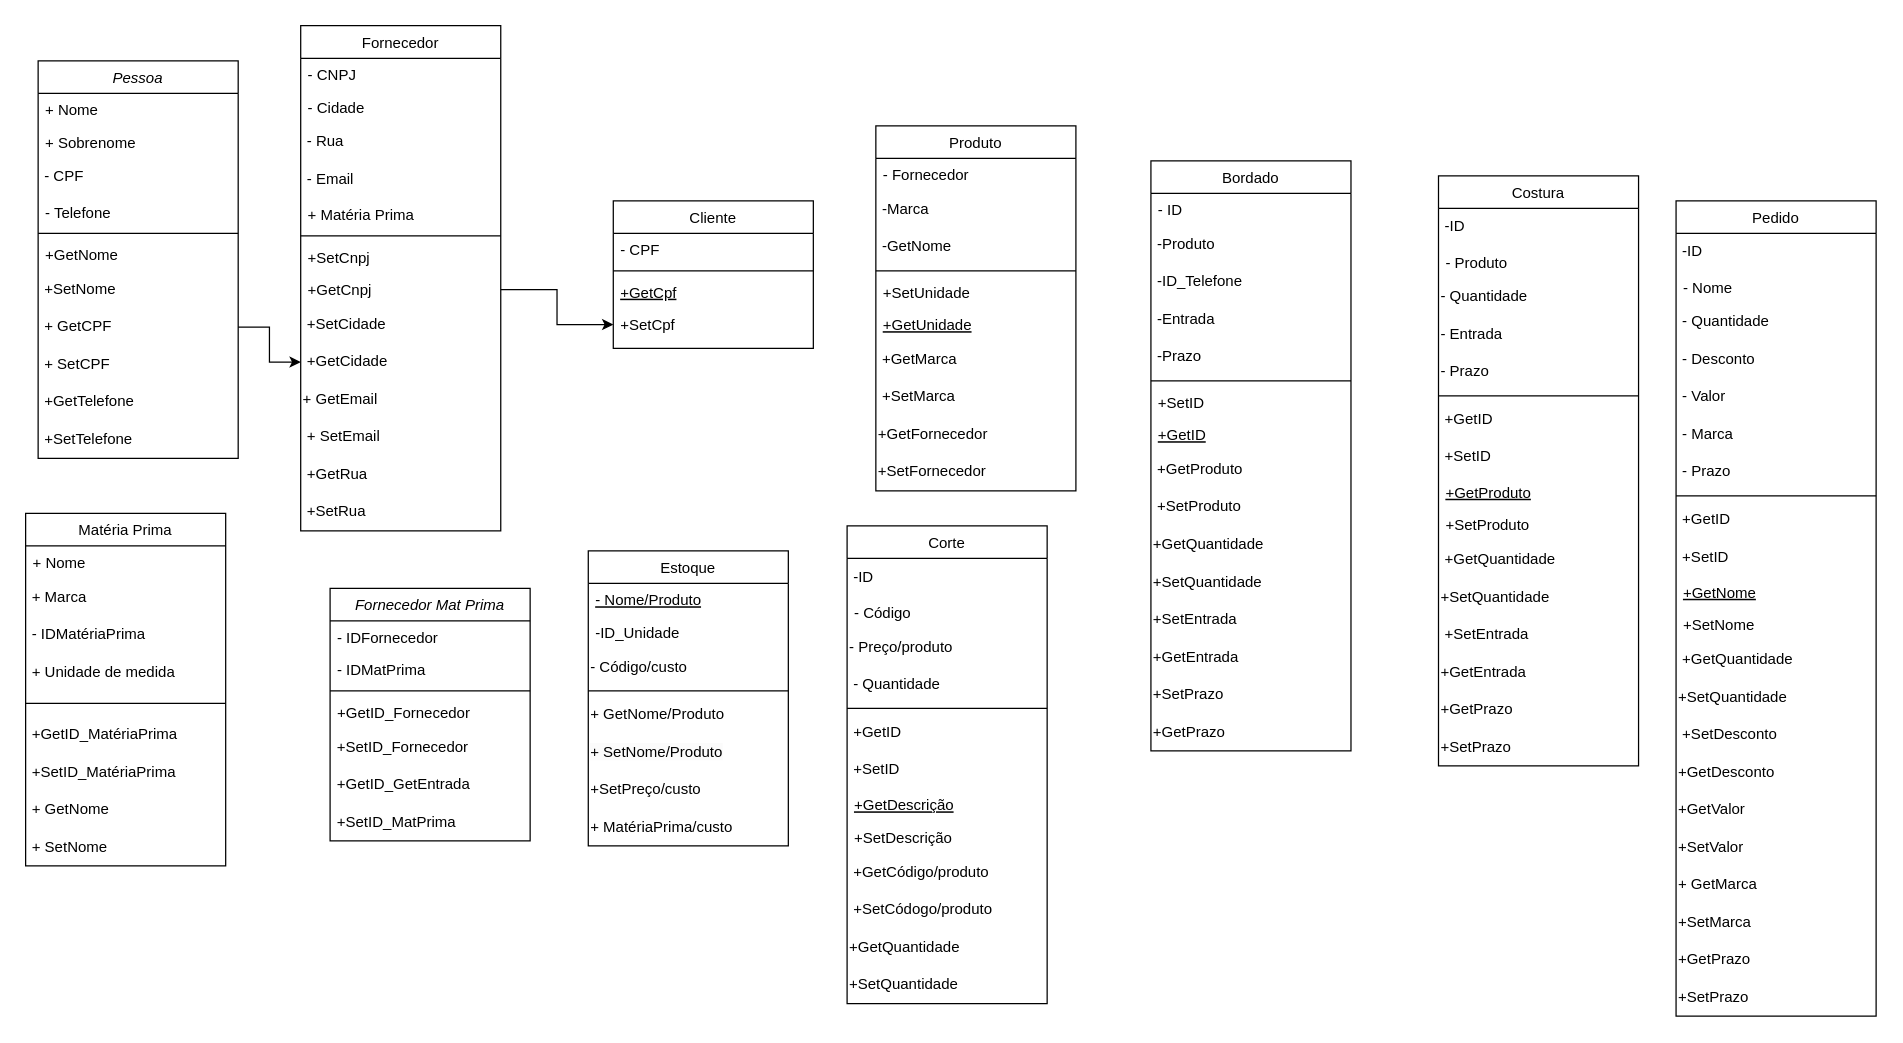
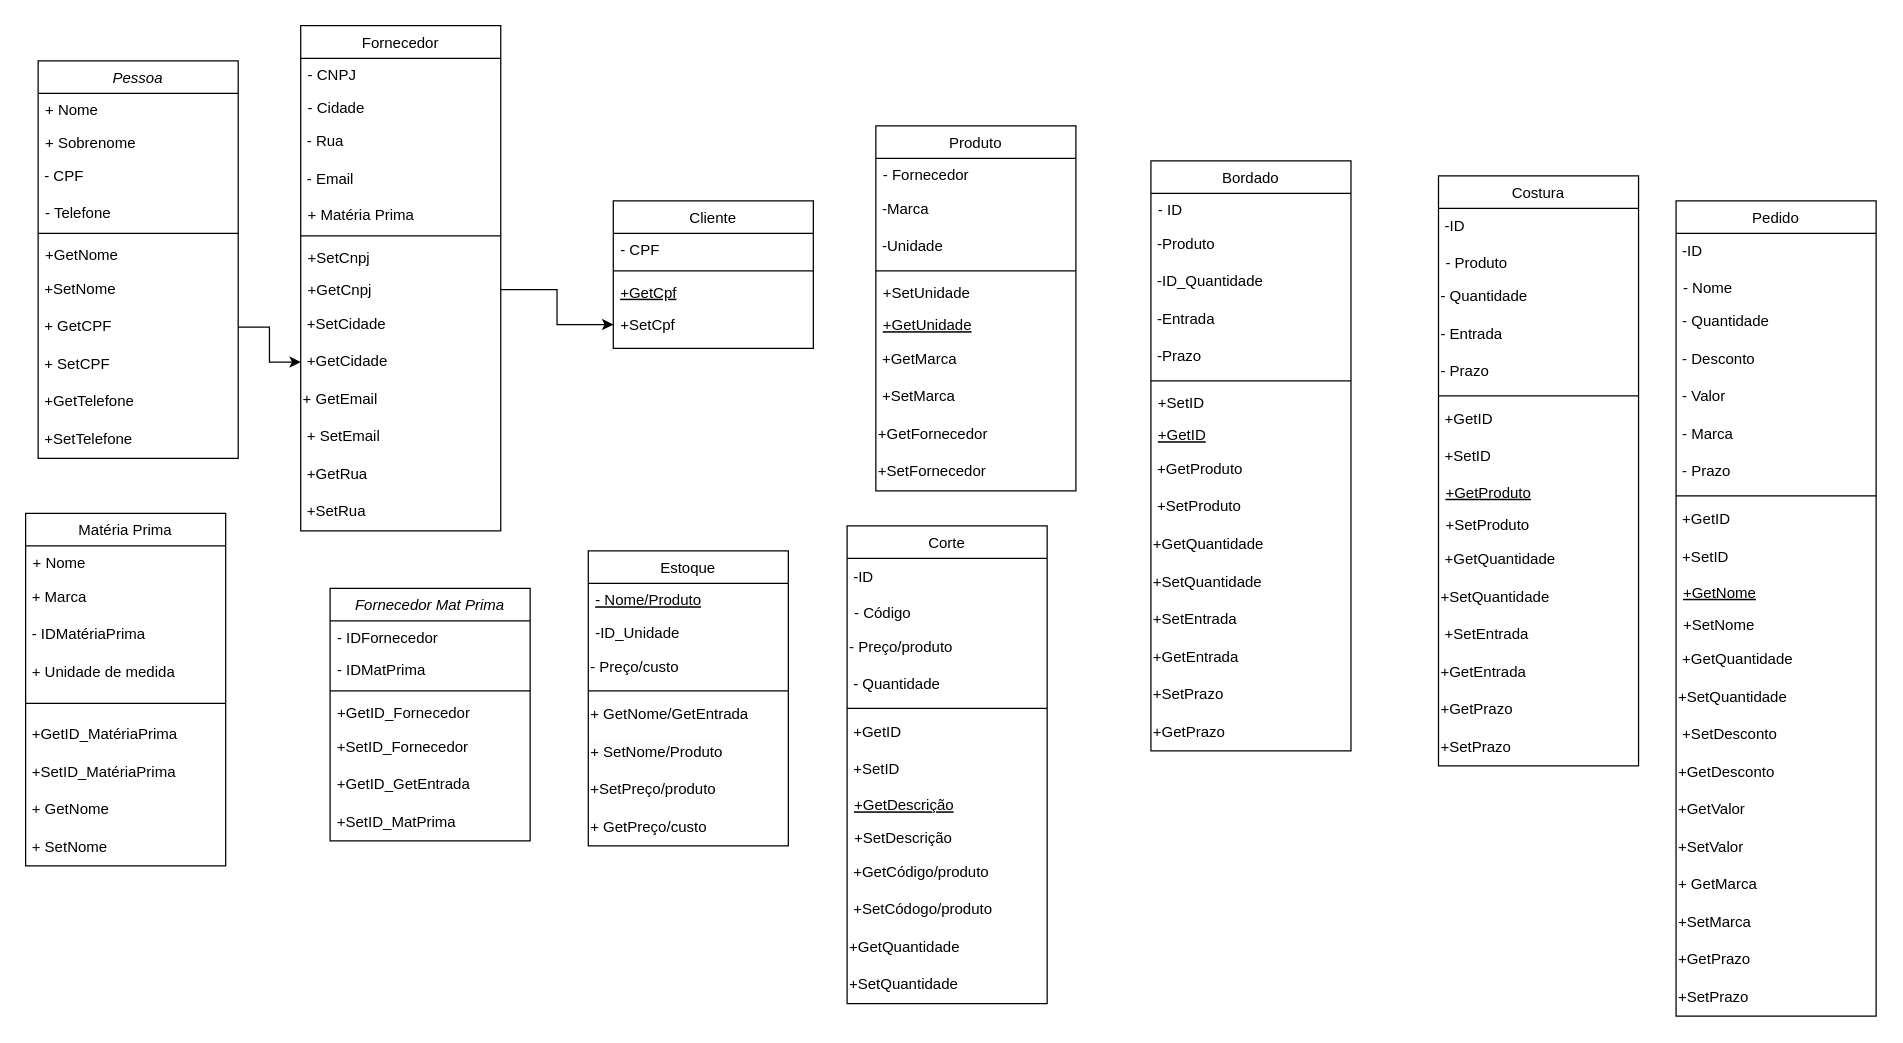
(912, 247) -> (910, 247)
(1202, 282) -> (1210, 282)
(646, 667) -> (643, 667)
(660, 714) -> (673, 714)
(654, 789) -> (662, 789)
(669, 827) -> (656, 827)
